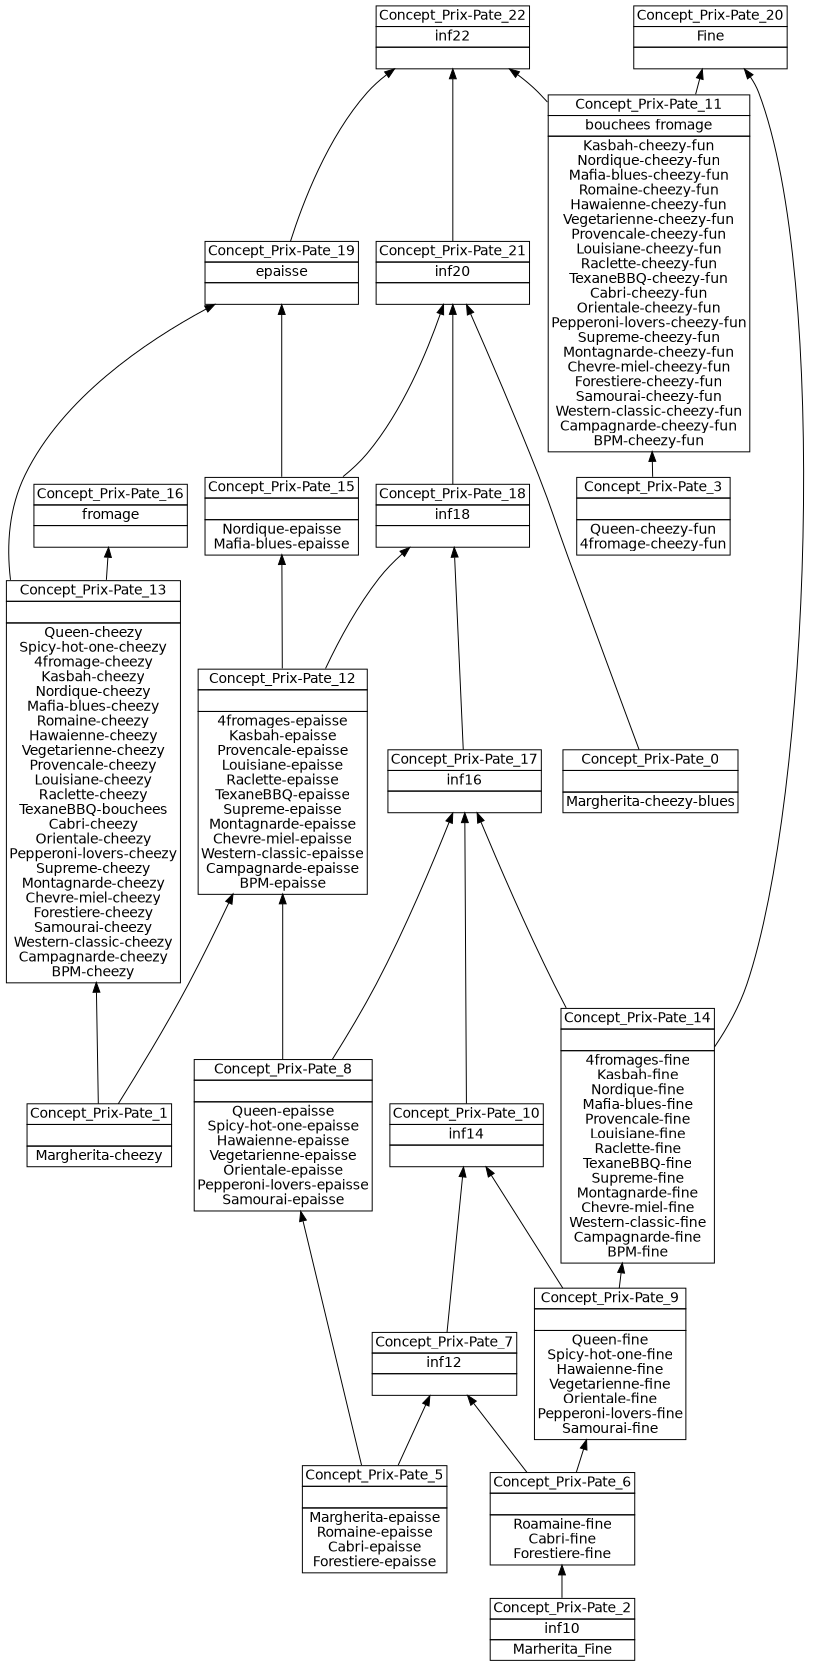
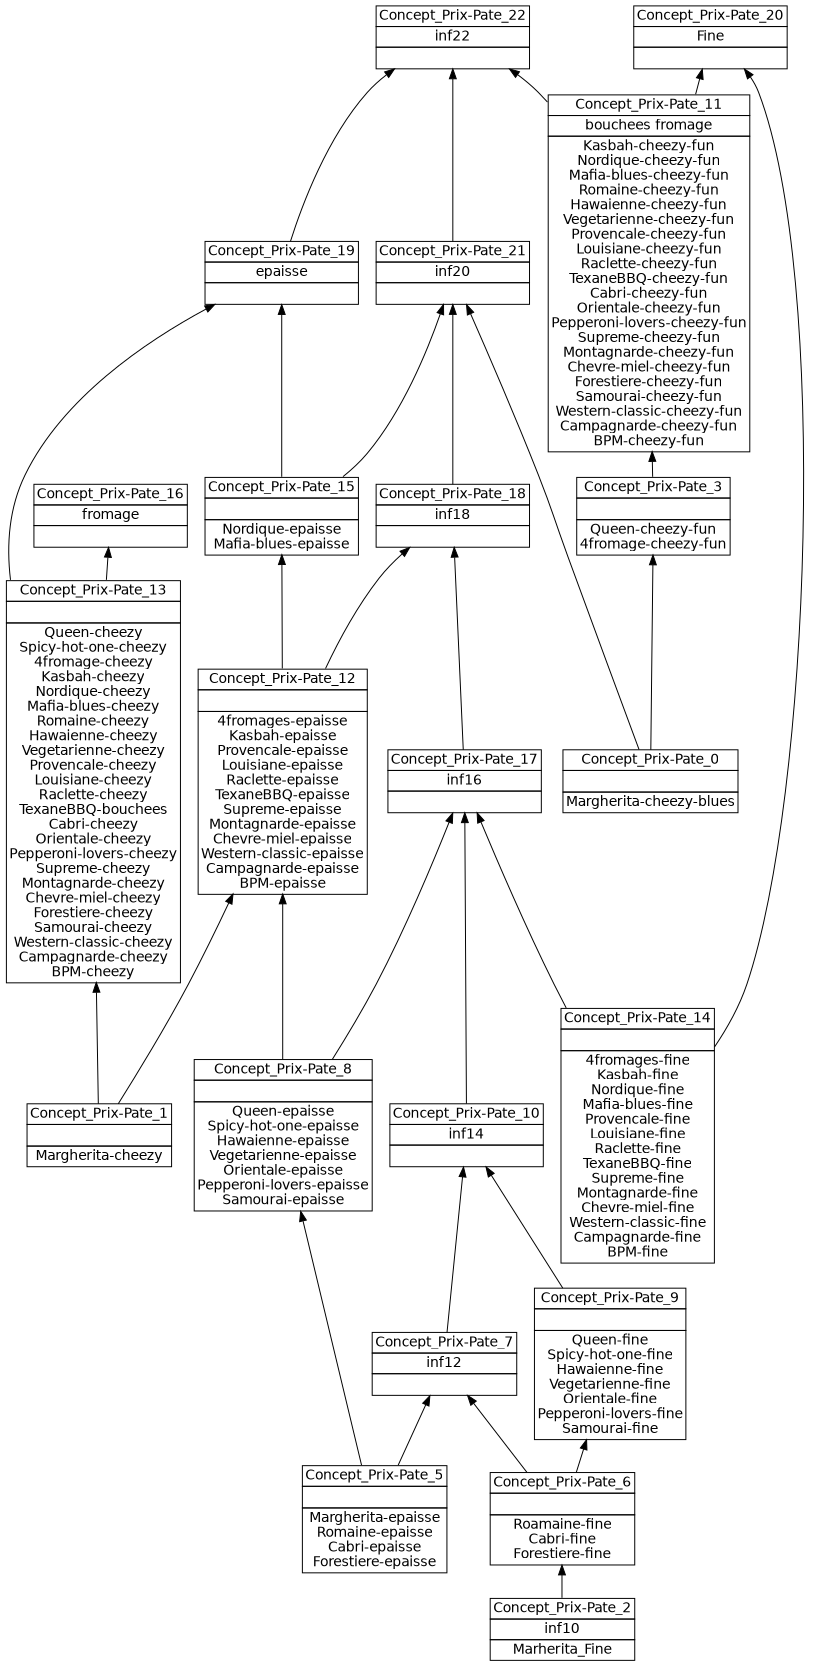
none -> (652, 657)
(620, 1280) -> none
